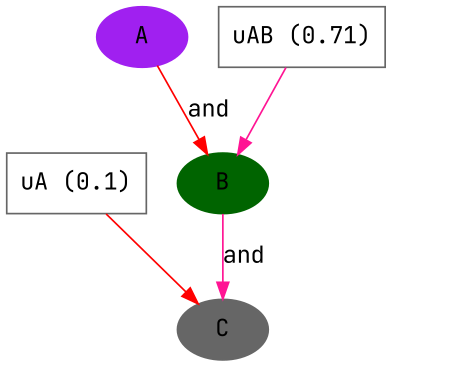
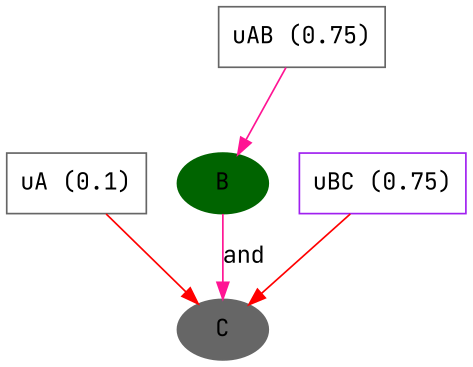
(142, 37) -> none
(302, 37) -> (302, 37)
none -> (383, 183)
